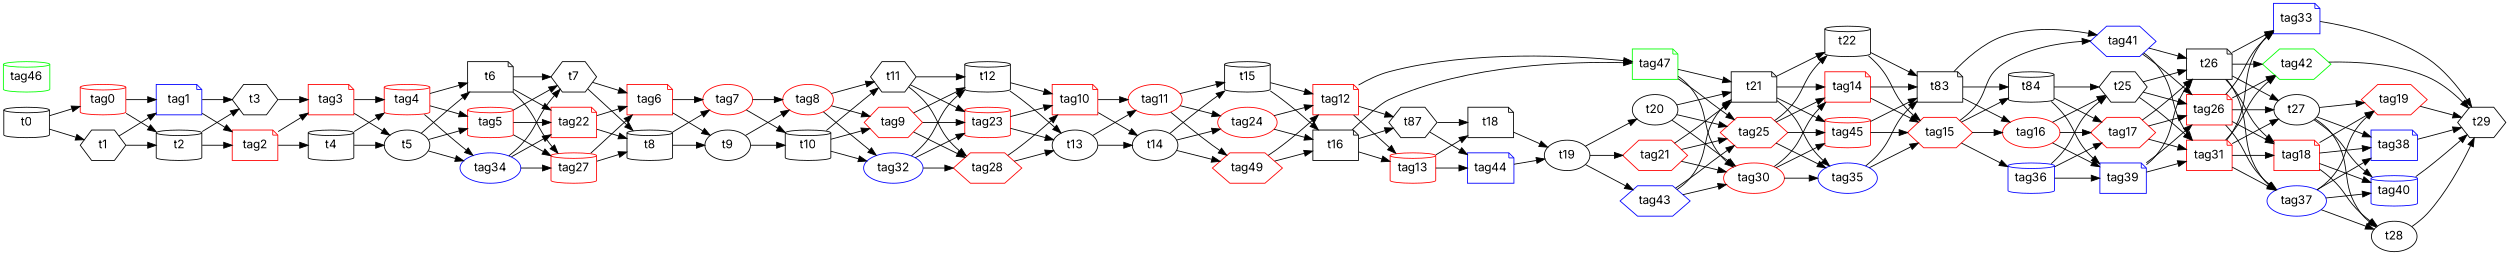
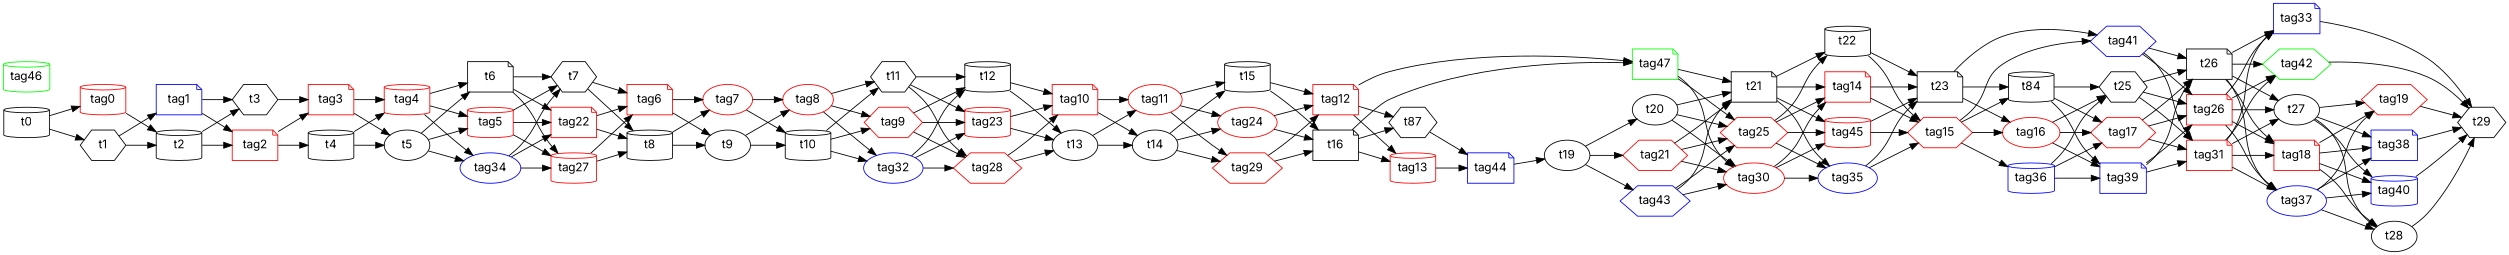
(1940, 87) -> (1940, 87)
(137, 100) -> none
(1491, 122) -> none
(1247, 168) -> (1247, 168)
